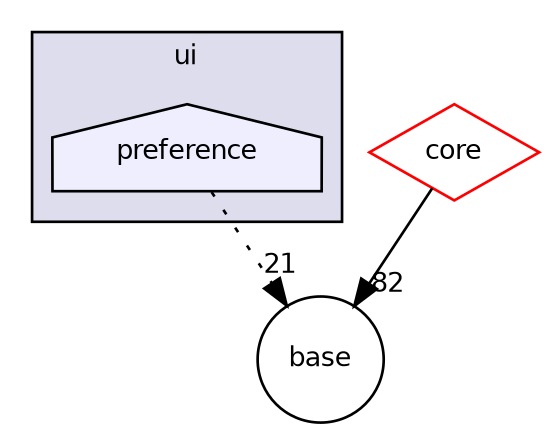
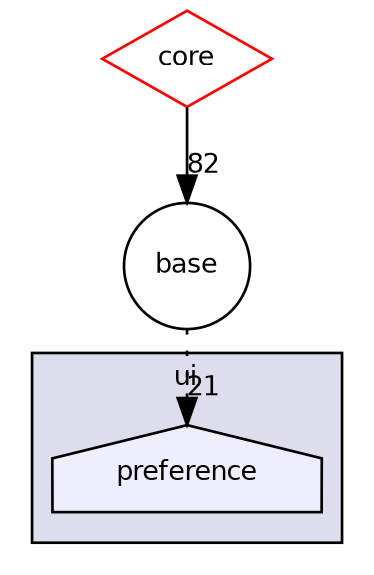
(243, 240) -> (187, 370)
